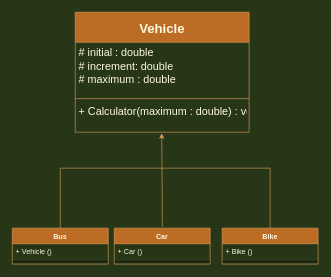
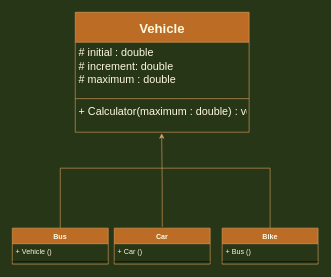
(241, 252) -> (240, 252)
